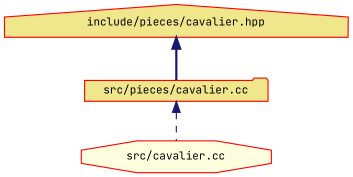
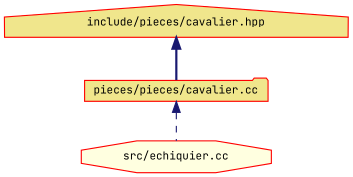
(176, 91) -> (176, 91)
(176, 157) -> (176, 157)
